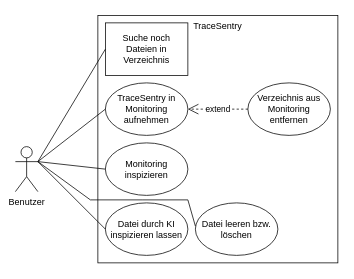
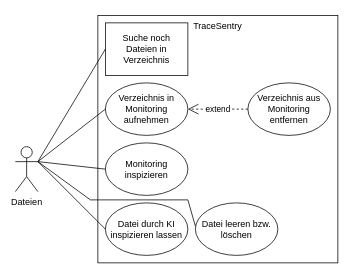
(147, 109) -> (147, 109)
(27, 202) -> (27, 202)
